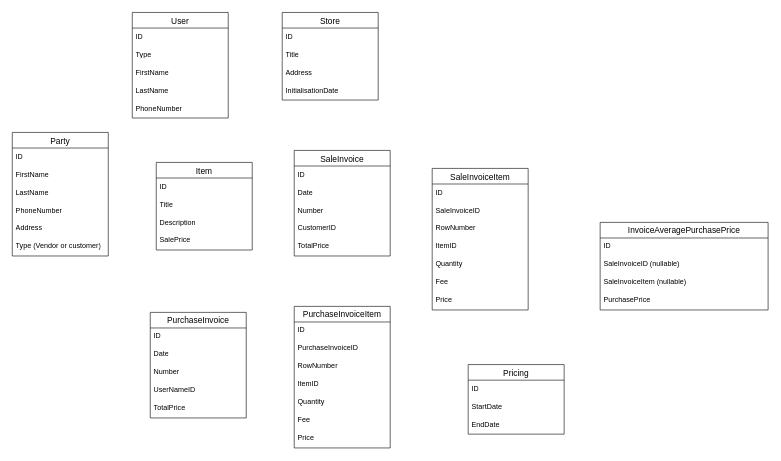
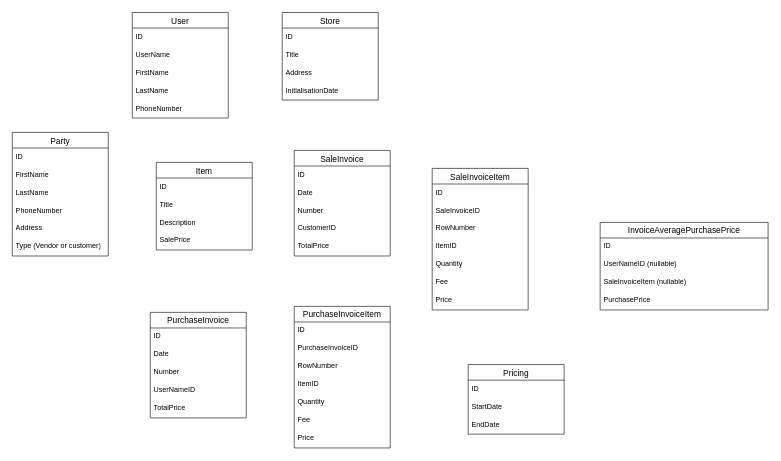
(144, 54) -> (152, 54)
(647, 264) -> (642, 264)
